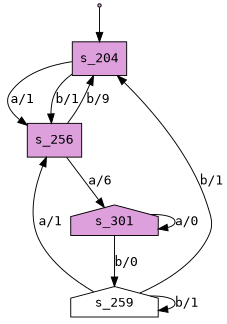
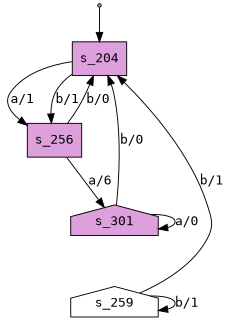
(98, 99) -> (98, 99)
(39, 240) -> none
(114, 256) -> (119, 145)
